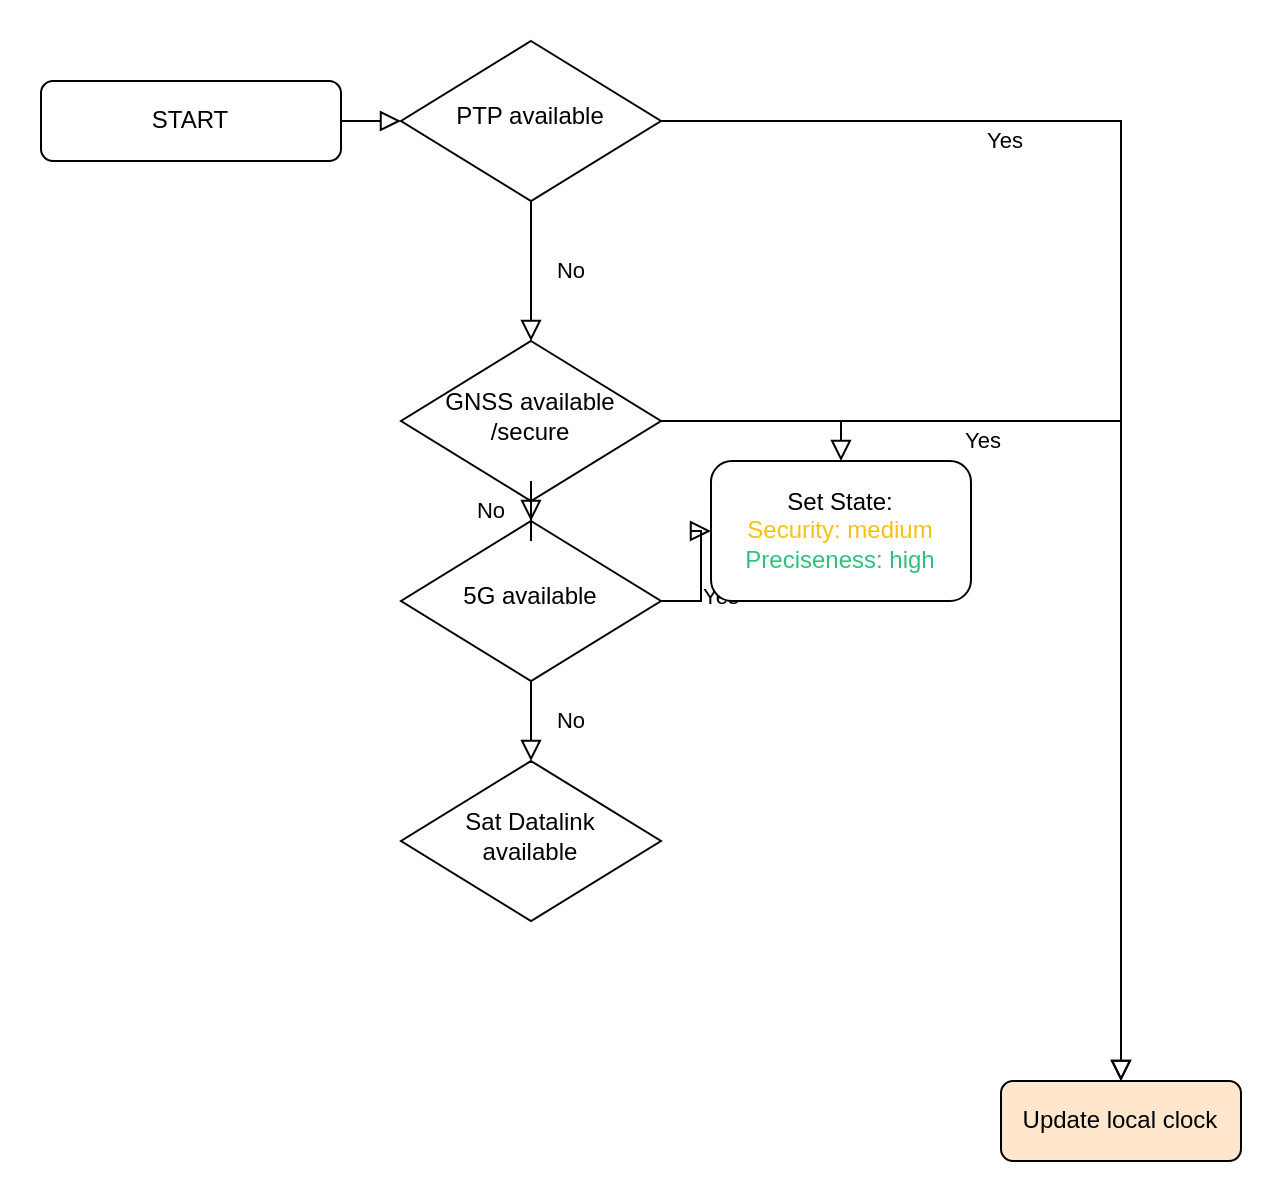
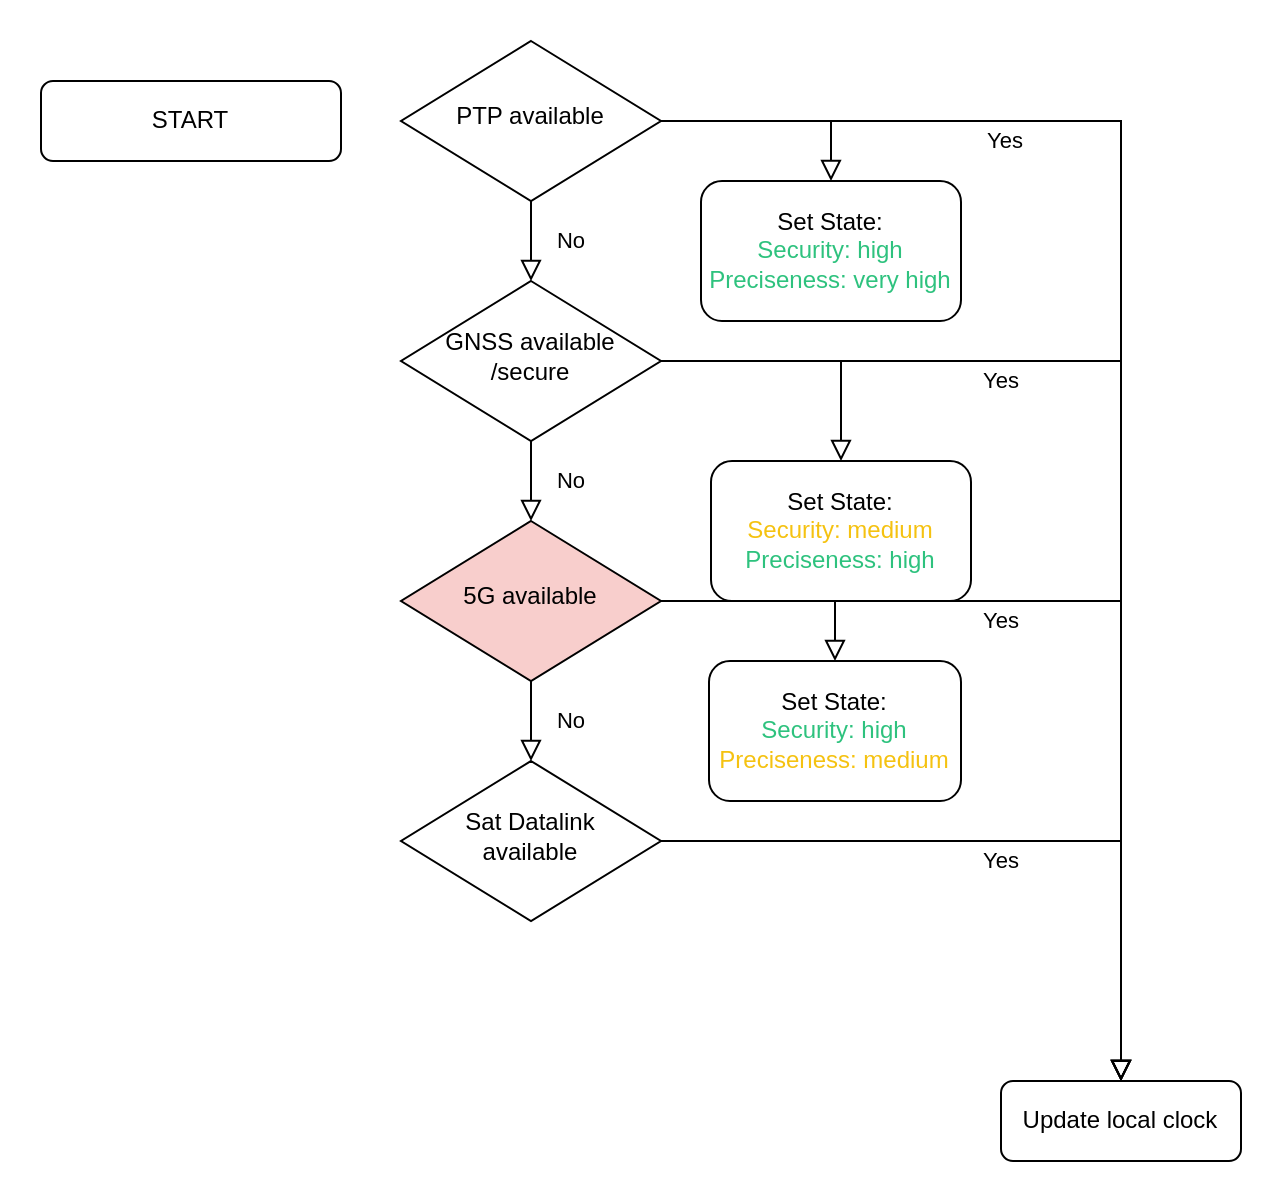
(380, 121) -> none
none -> (831, 142)
none -> (831, 251)
(531, 421) -> (531, 361)
(701, 560) -> (1035, 601)
(531, 601) -> (531, 601)
none -> (835, 622)
none -> (835, 731)
none -> (889, 841)
(1121, 1121) -> (1121, 1121)
